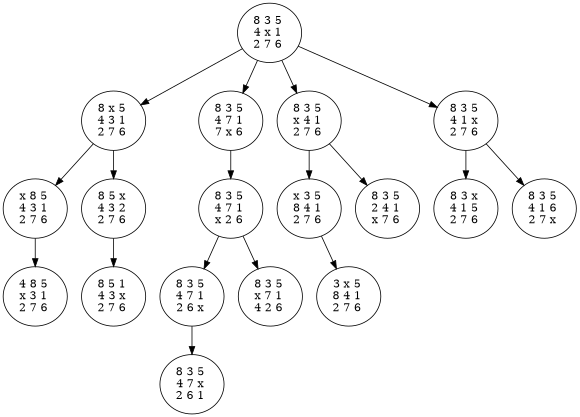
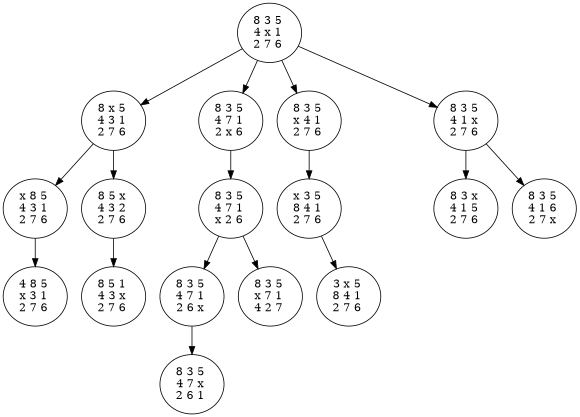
(231, 121) -> (231, 121)
(388, 209) -> none
(270, 296) -> (270, 296)
